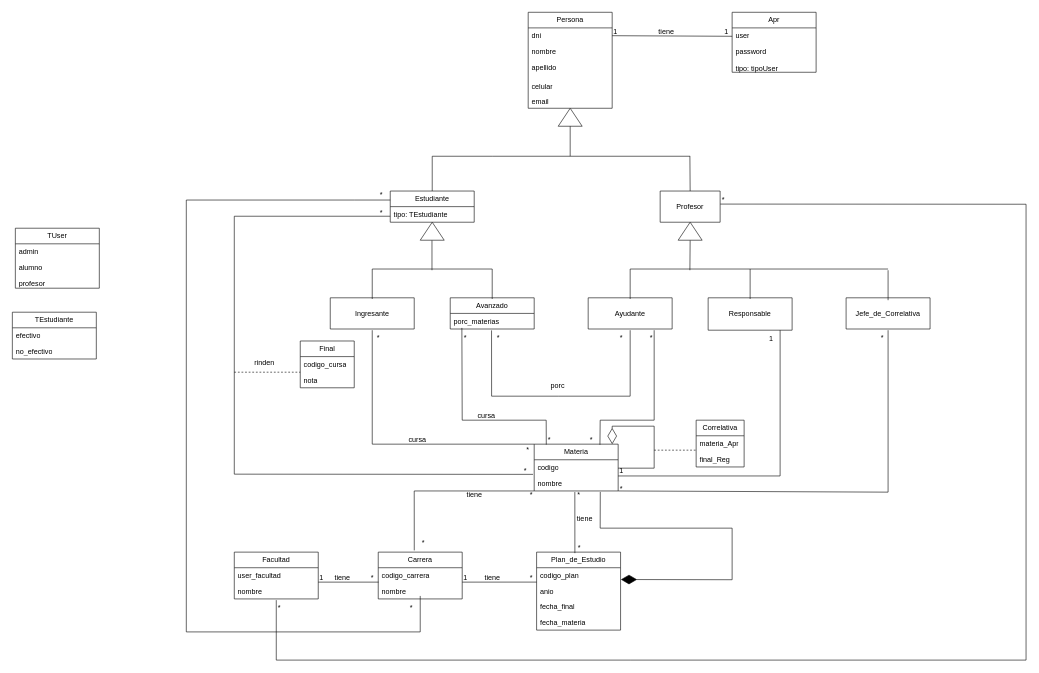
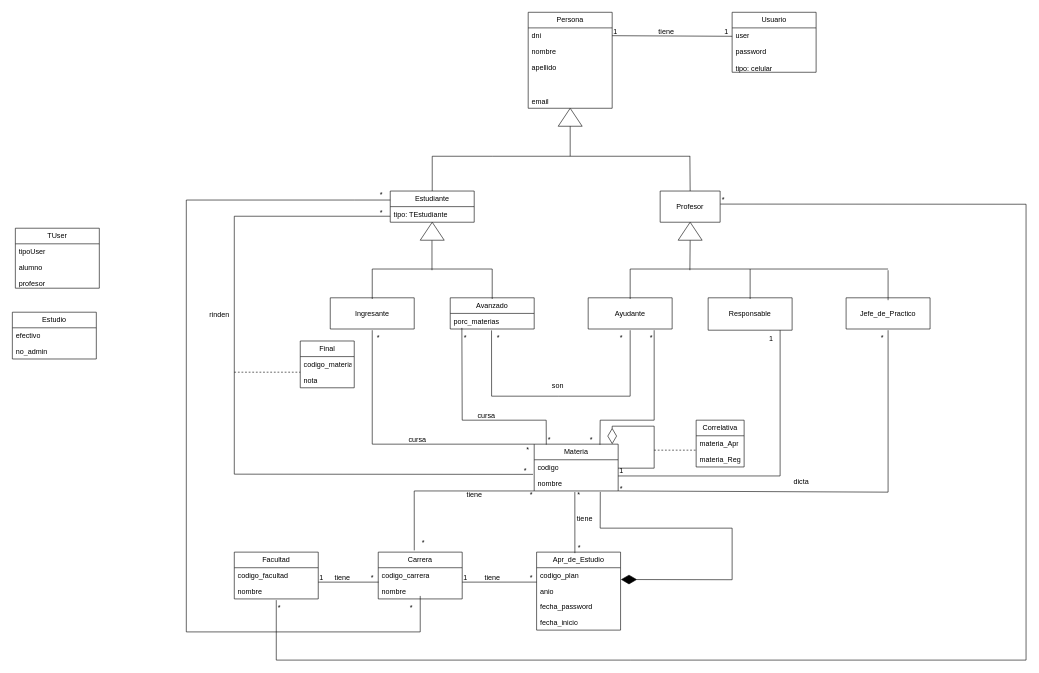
(774, 20) -> (774, 20)
(760, 69) -> (757, 69)
(570, 86) -> none
(28, 252) -> (34, 252)
(888, 314) -> (888, 314)
(54, 320) -> (54, 320)
(37, 352) -> (31, 352)
(264, 363) -> (219, 315)
(327, 365) -> (328, 370)
(558, 386) -> (558, 386)
(716, 460) -> (721, 464)
none -> (801, 482)
(579, 560) -> (579, 560)
(263, 576) -> (266, 576)
(561, 608) -> (569, 608)
(566, 623) -> (562, 623)
